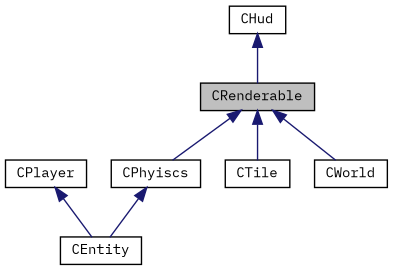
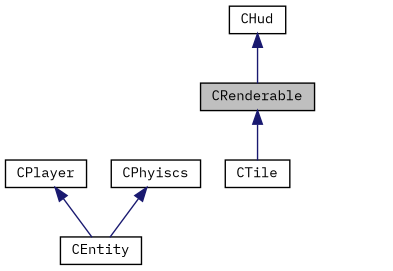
(201, 139) -> none
(351, 174) -> none
